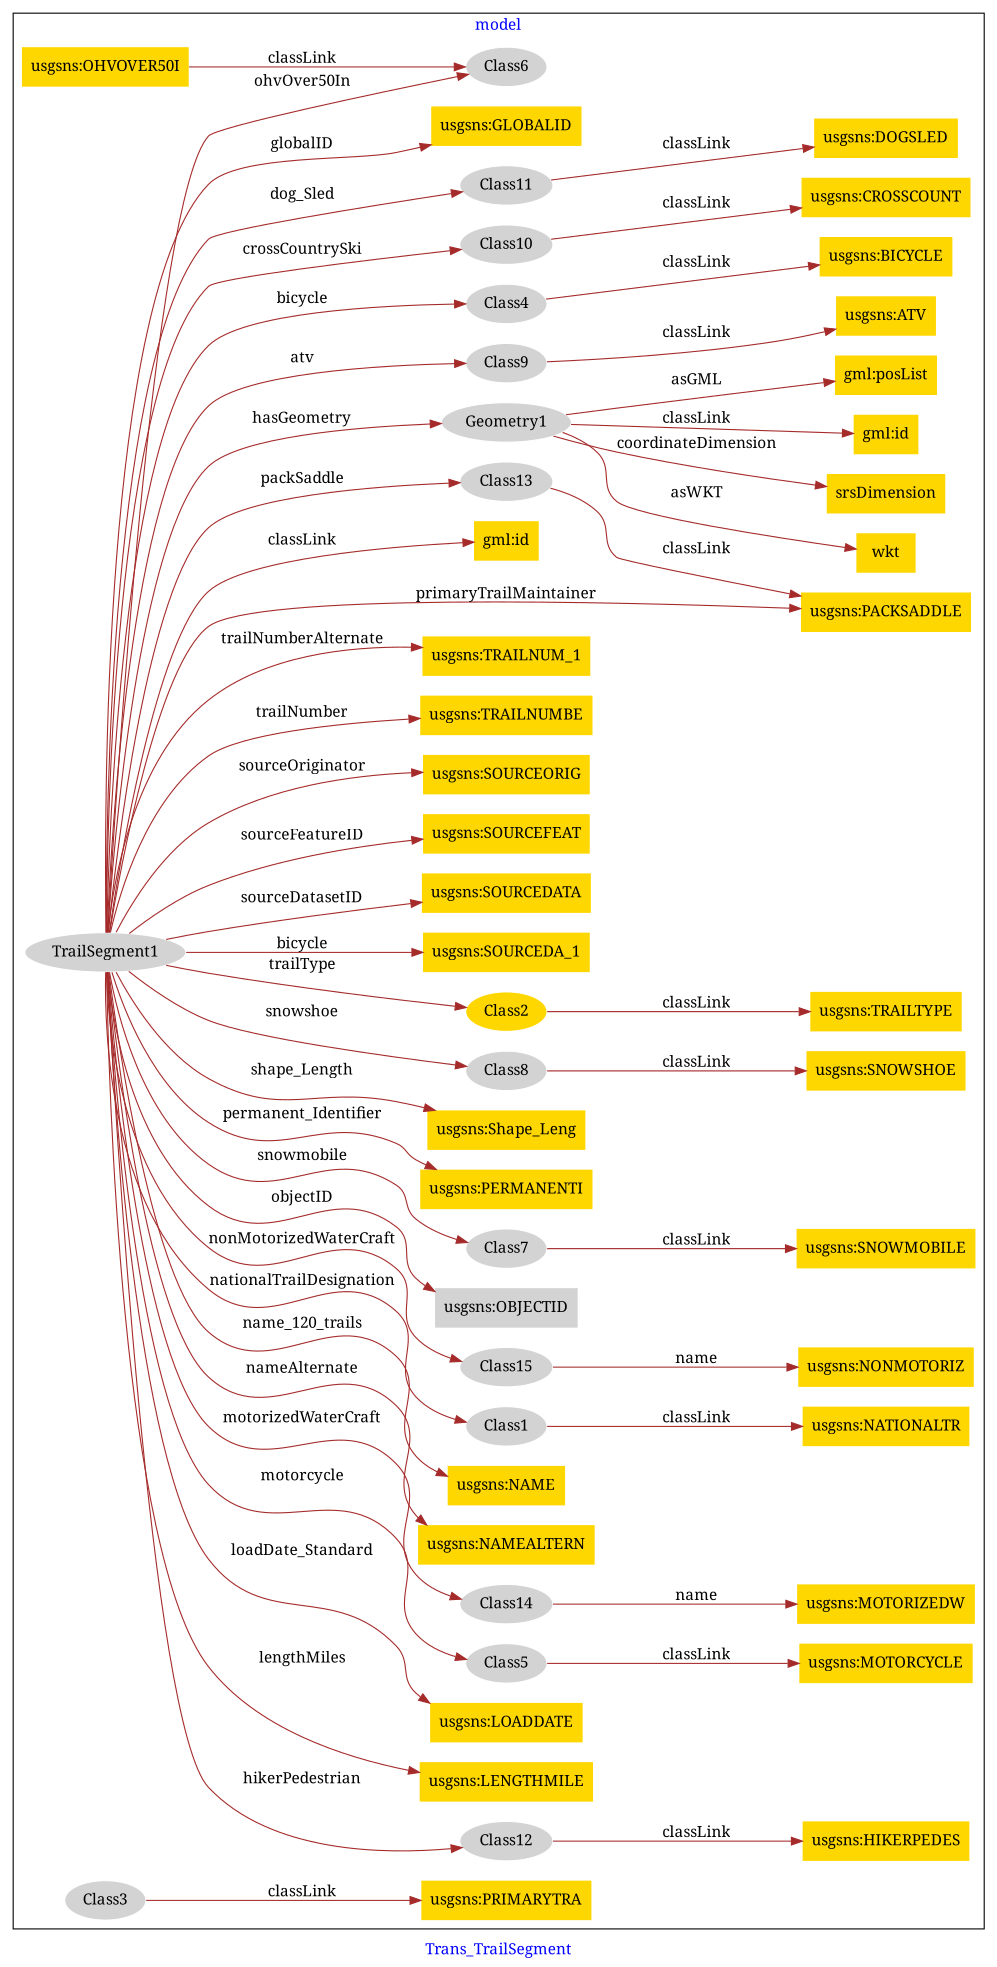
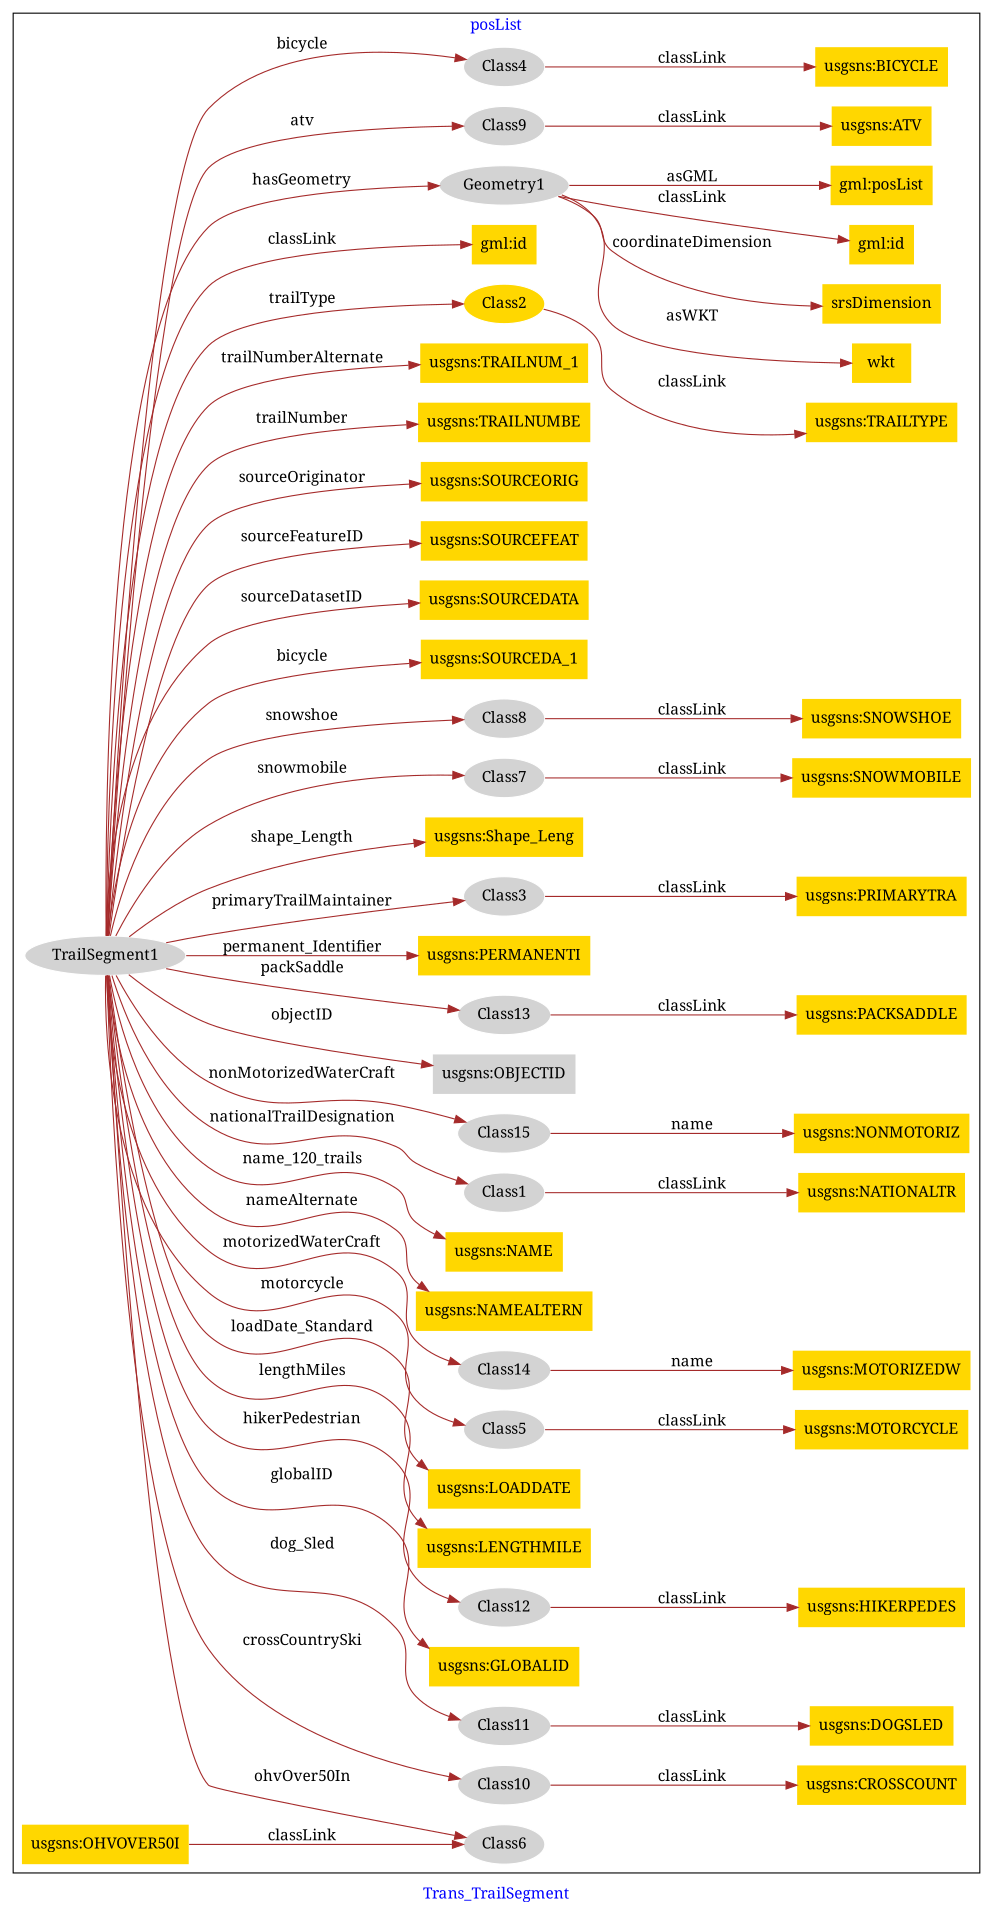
(499, 26) -> (496, 26)
(335, 606) -> (309, 920)
